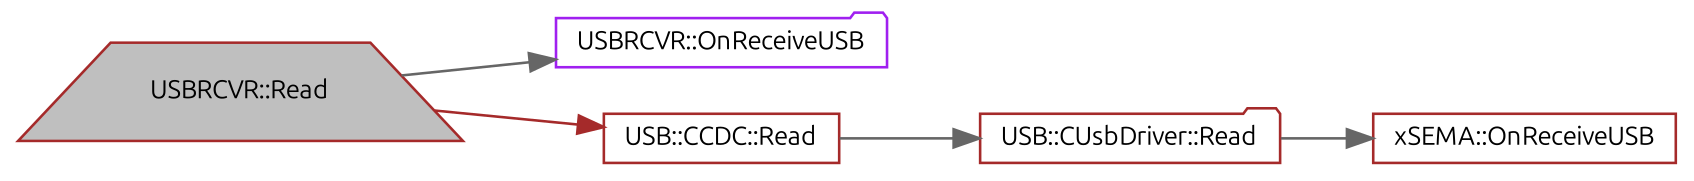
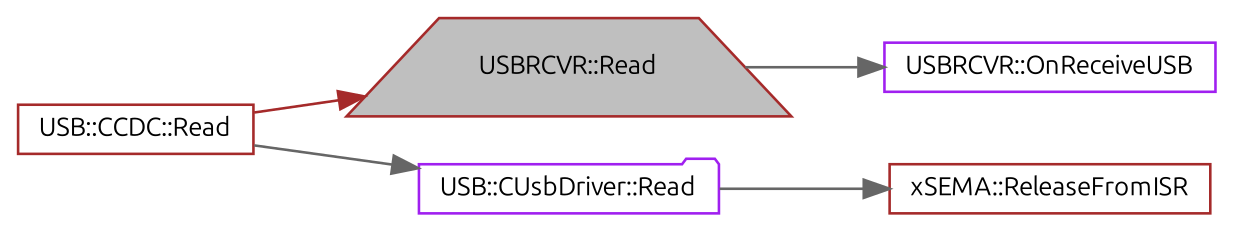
(722, 43) -> (1050, 67)
(506, 118) -> (297, 106)
(1130, 138) -> (569, 189)
(1525, 138) -> (1050, 189)
